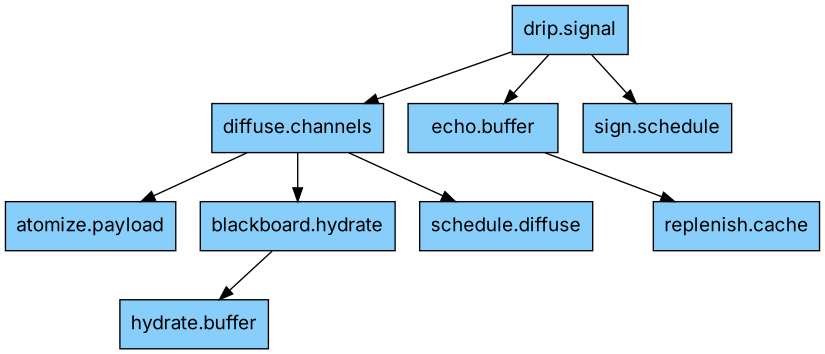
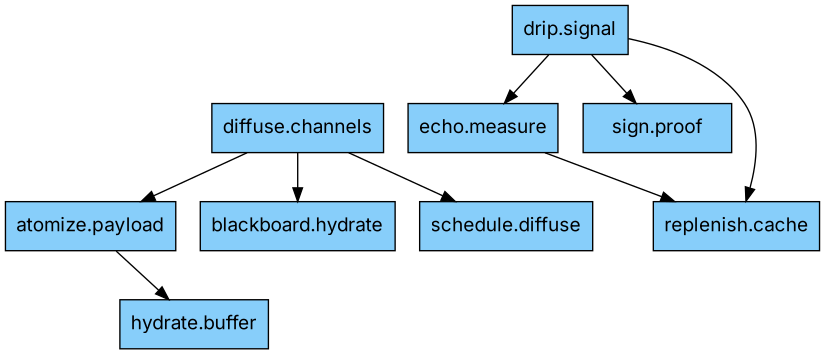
(444, 75) -> (728, 85)
(483, 128) -> (483, 128)
(657, 128) -> (657, 128)
(251, 271) -> (137, 271)
